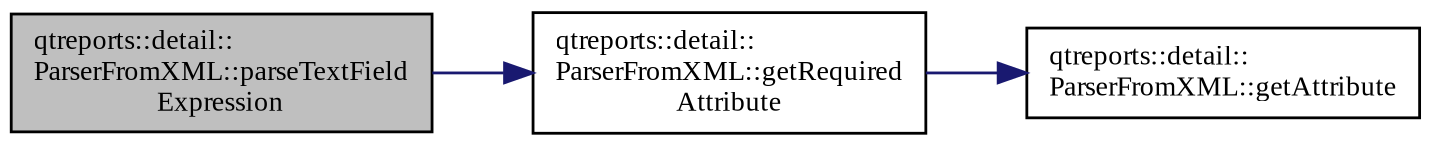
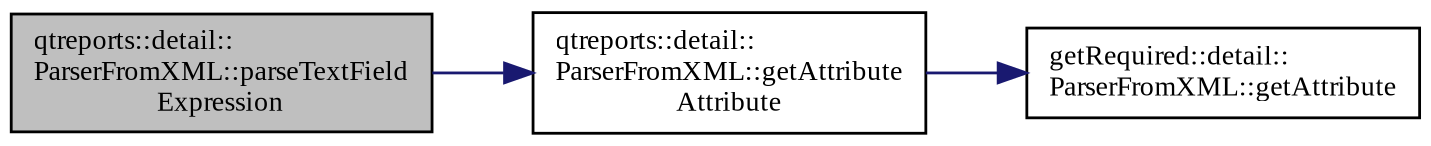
(729, 73) -> (729, 73)
(1223, 73) -> (1223, 73)
